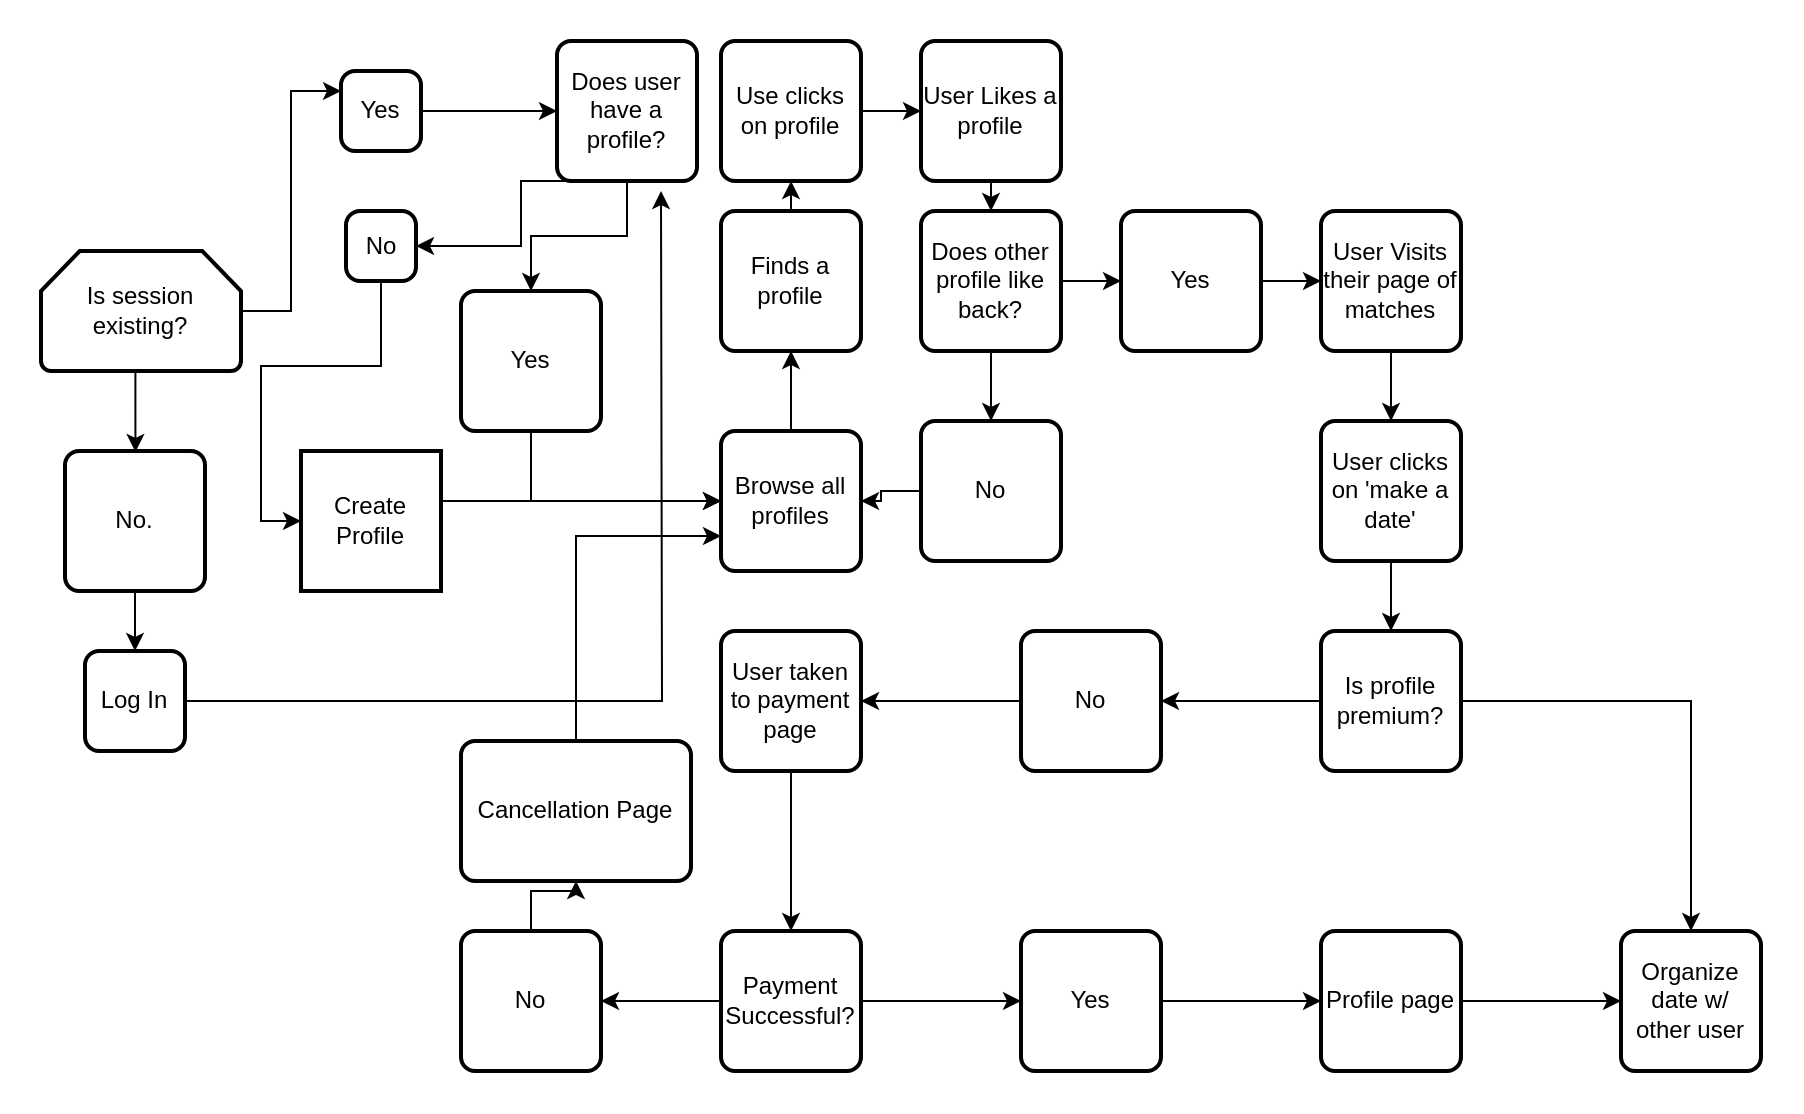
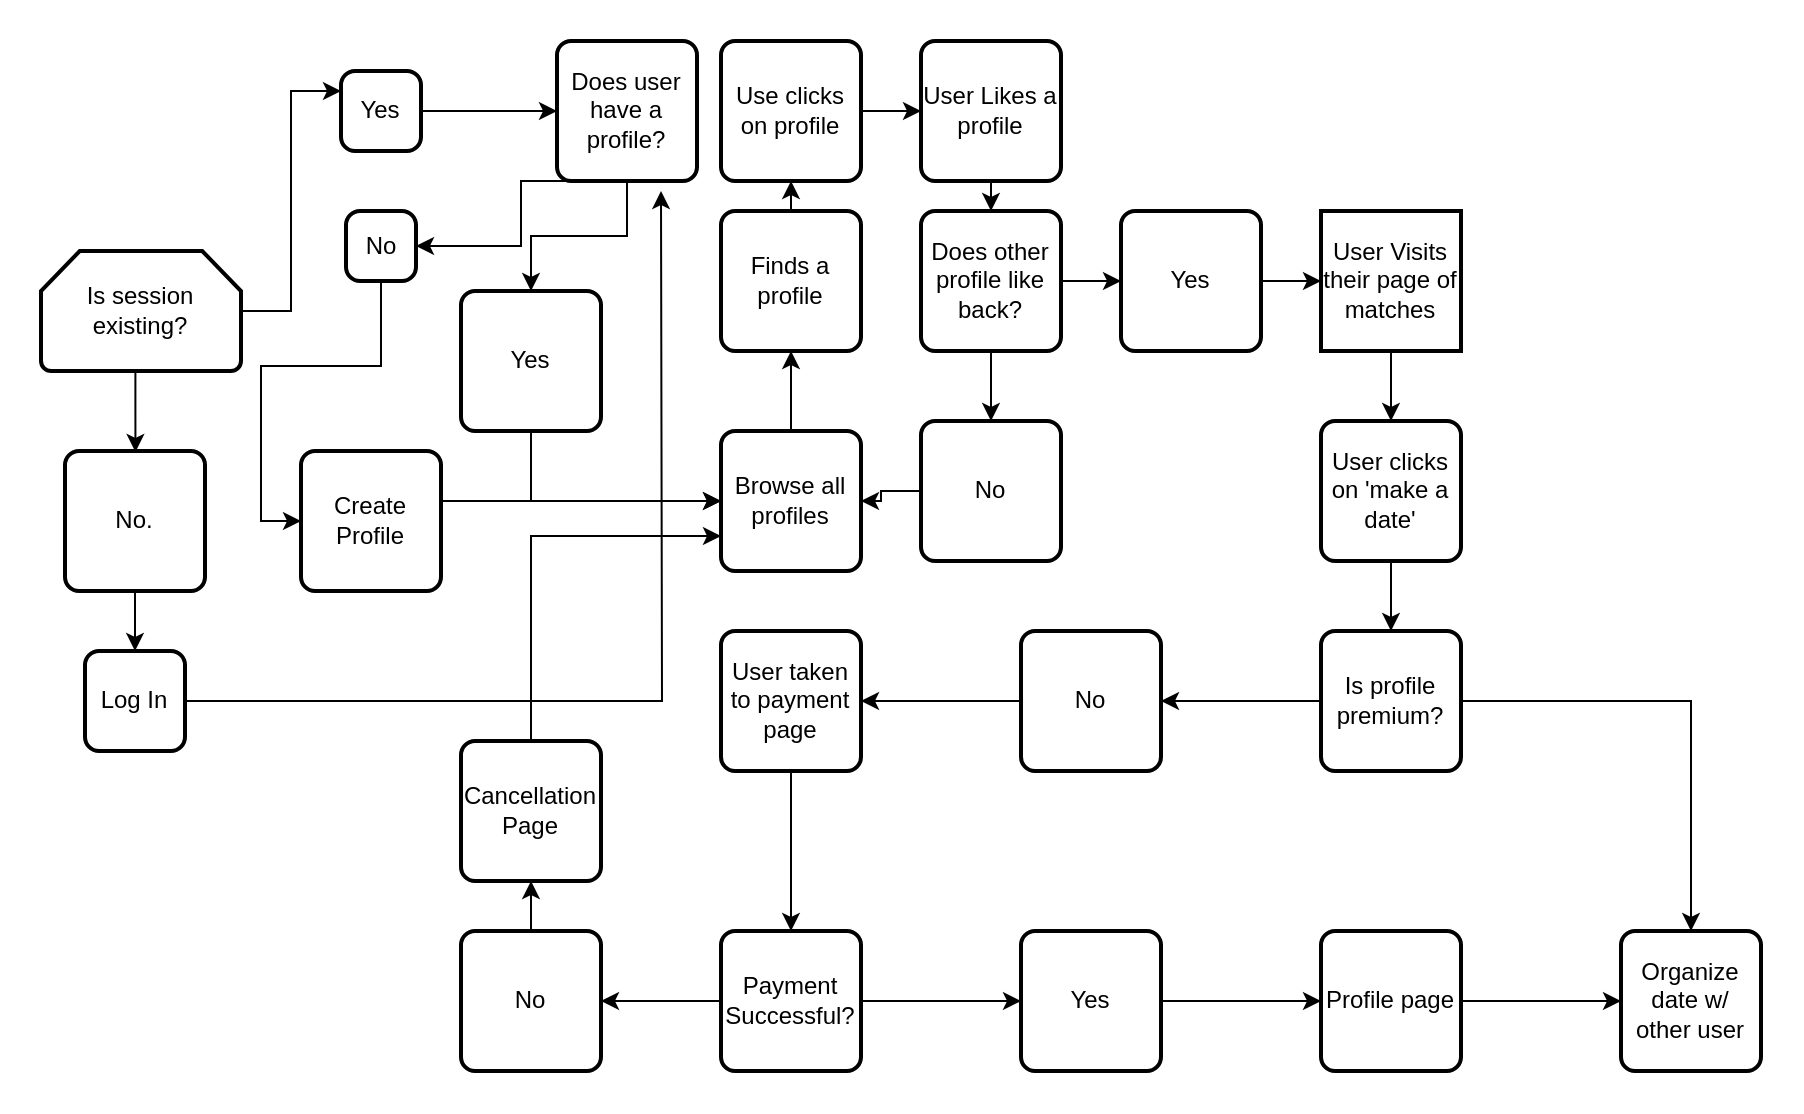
(1391, 281) -> (1391, 281)
(371, 521) -> (371, 521)
(576, 811) -> (531, 811)
